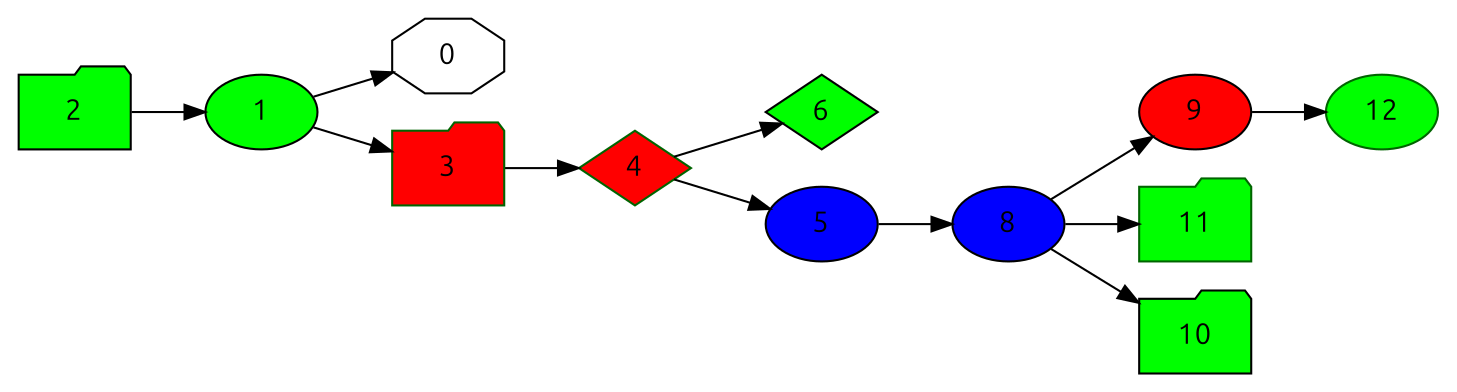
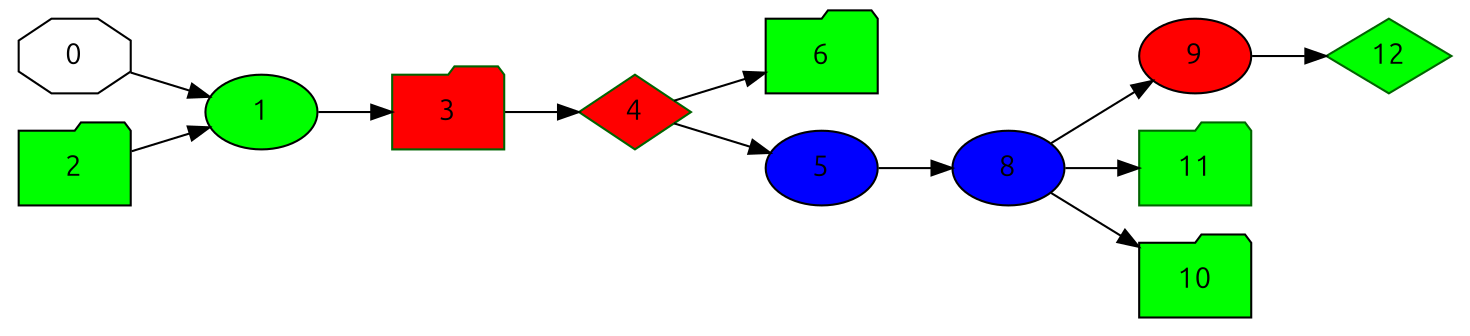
(343, 88) -> (160, 82)
(822, 112) -> (822, 56)
(1382, 112) -> (1389, 56)
